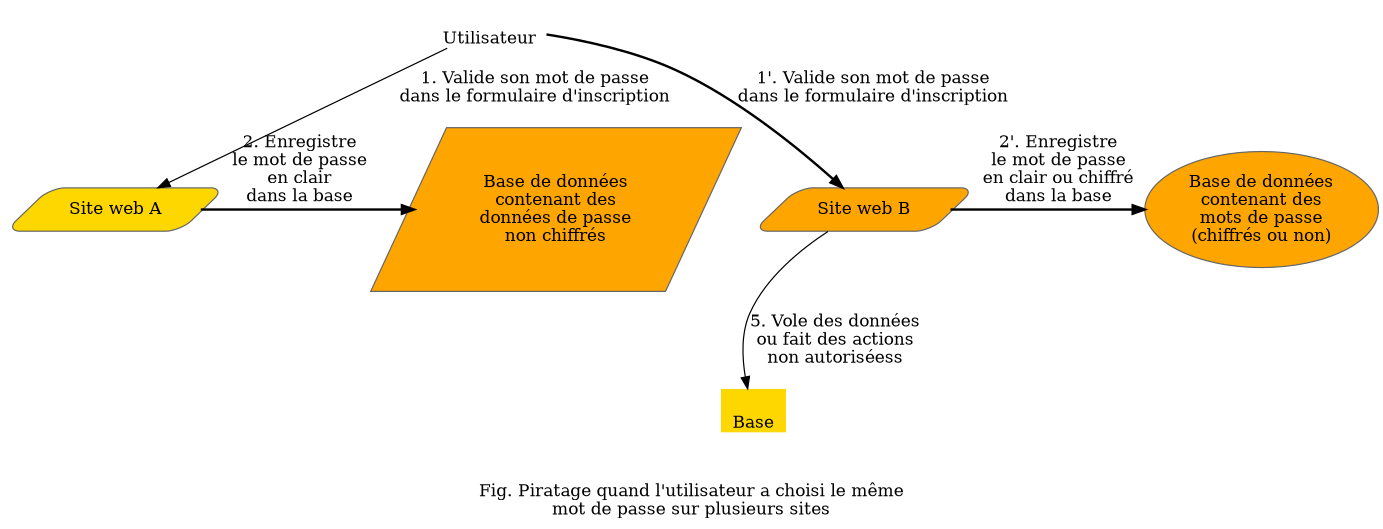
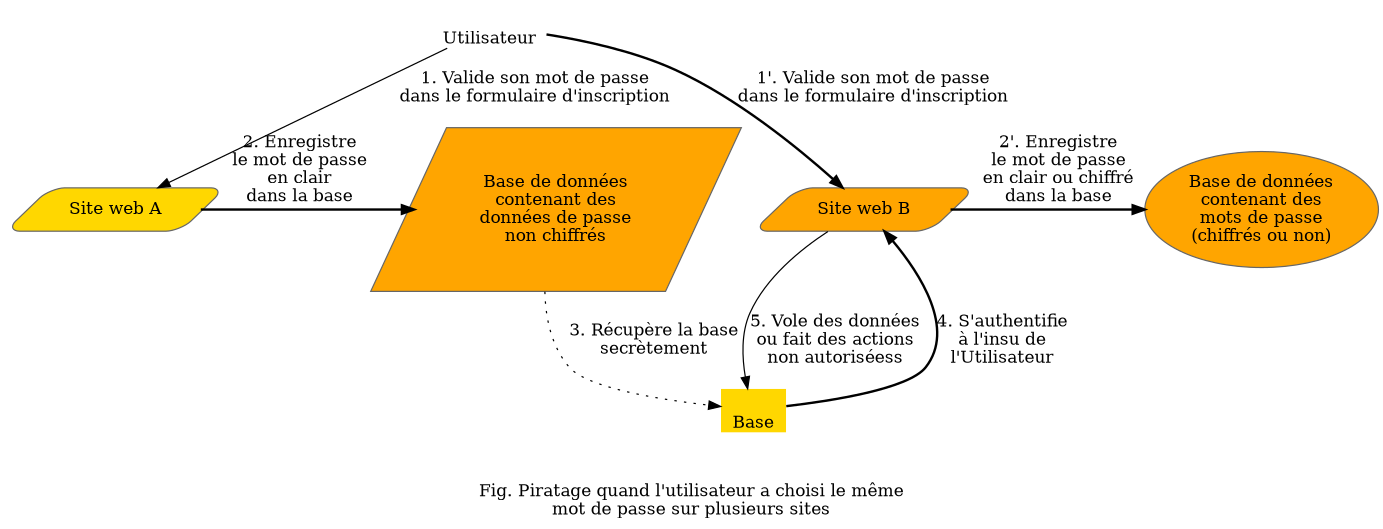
none -> (924, 369)
none -> (597, 383)
